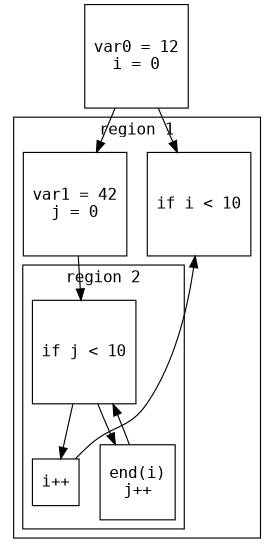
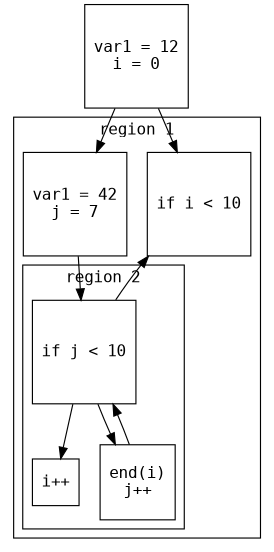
(137, 56) -> (137, 56)
(75, 204) -> (75, 204)
(160, 380) -> (128, 282)
